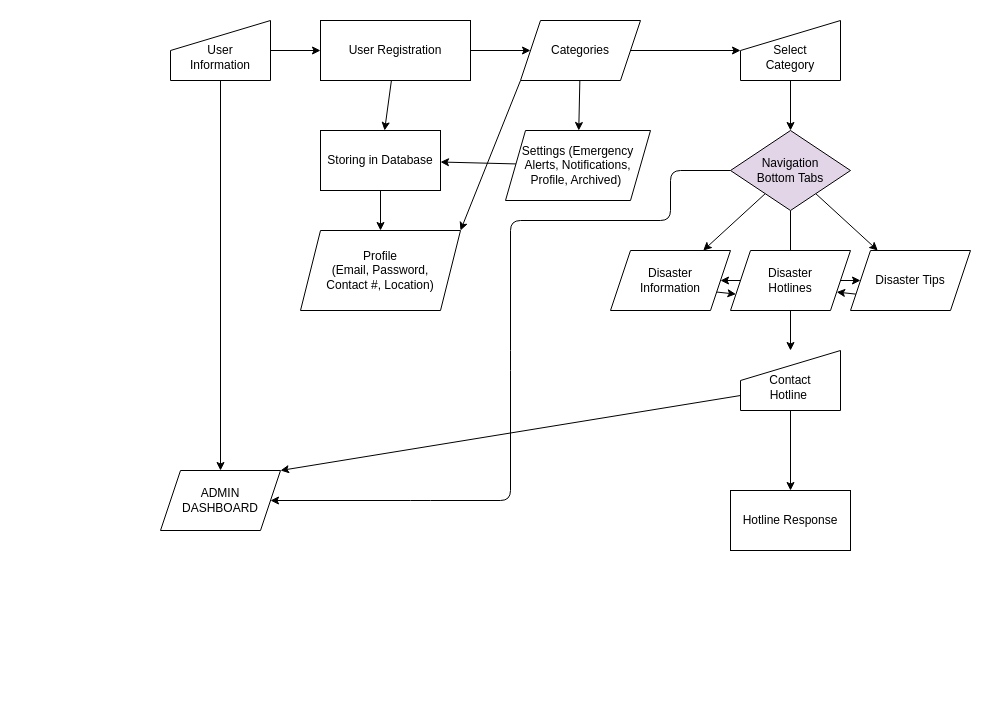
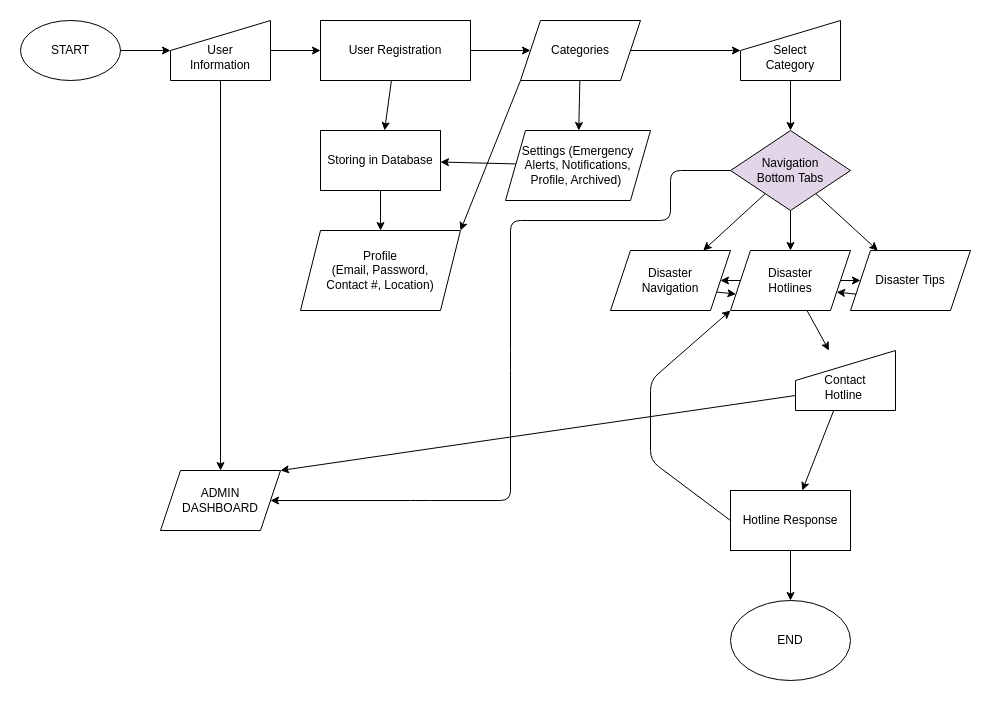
none -> (71, 51)
none -> (142, 51)
(791, 245) -> (791, 242)
(671, 281) -> (671, 281)
(791, 381) -> (846, 381)
none -> (651, 422)
none -> (791, 572)
none -> (791, 641)
